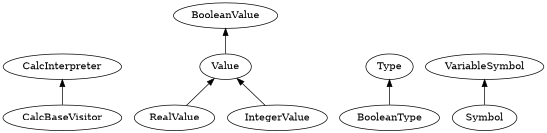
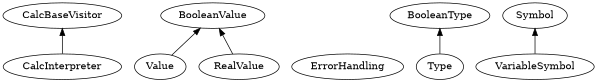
none -> (348, 67)
(198, 95) -> (228, 44)
(62, 96) -> (62, 45)
(390, 96) -> (440, 45)
(485, 96) -> (535, 45)
(277, 118) -> none
